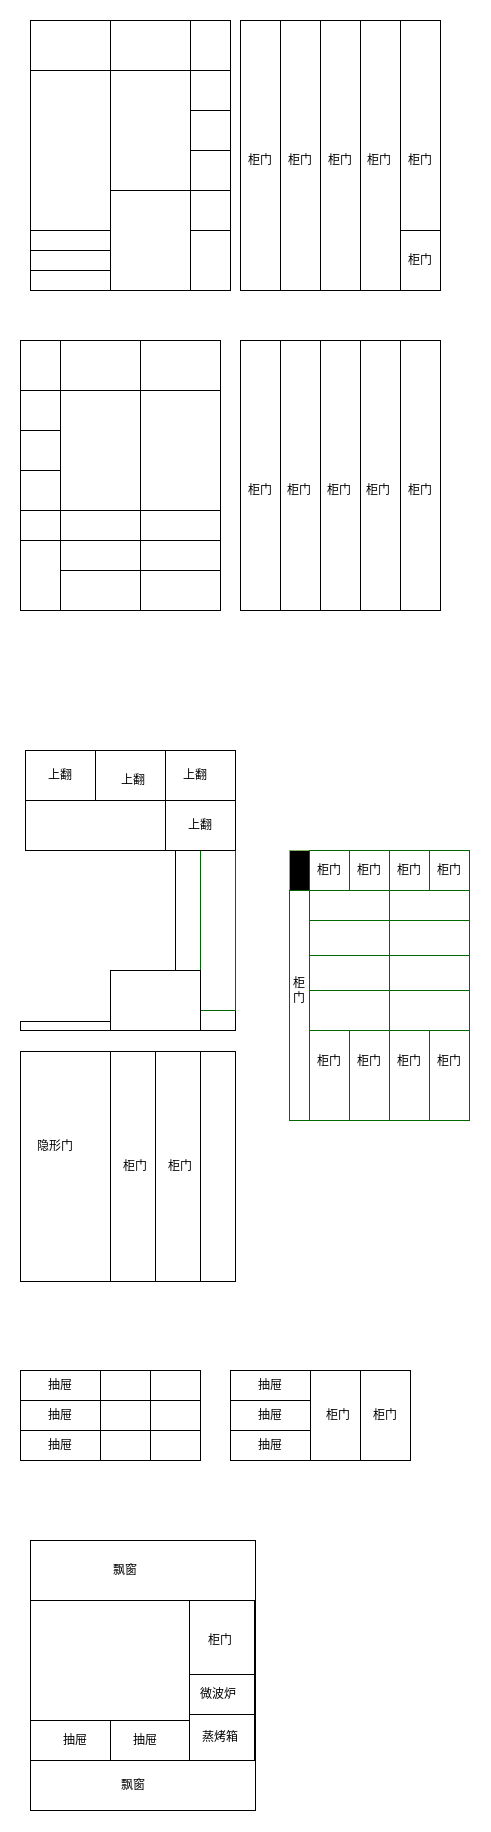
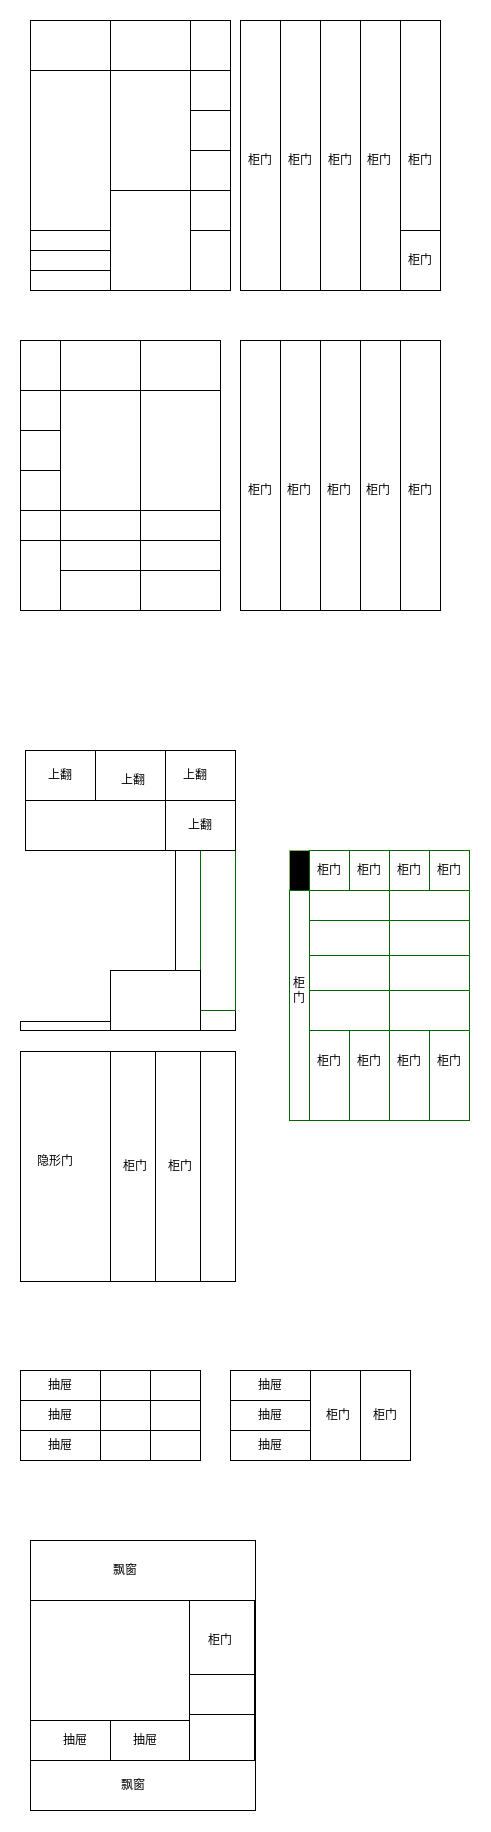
(56, 1147) -> (56, 1162)
(218, 1695) -> none
(221, 1738) -> none
